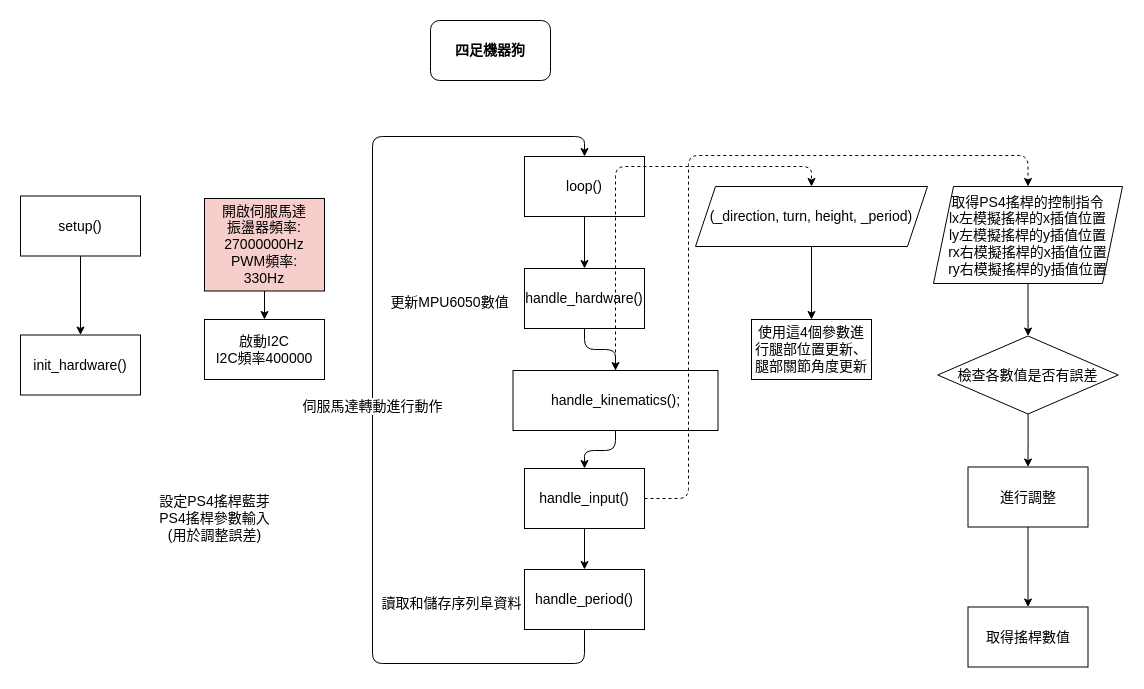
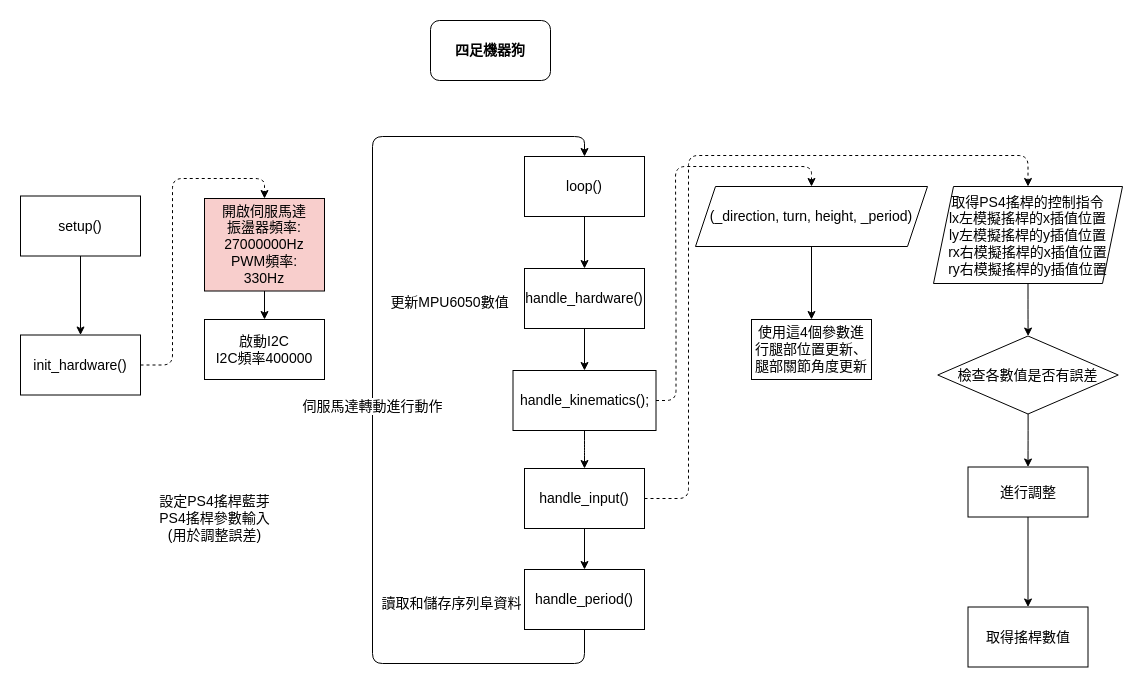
none -> (173, 239)
(616, 401) -> (585, 401)
(1028, 497) -> (1028, 492)
